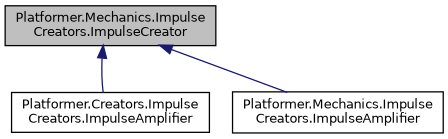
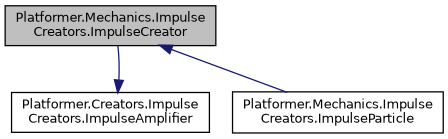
(102, 76) -> (119, 63)
(338, 112) -> (338, 112)
